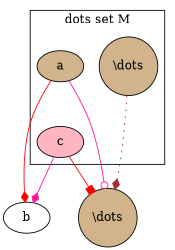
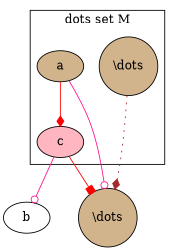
(25, 154) -> (60, 99)
(45, 177) -> (45, 177)
